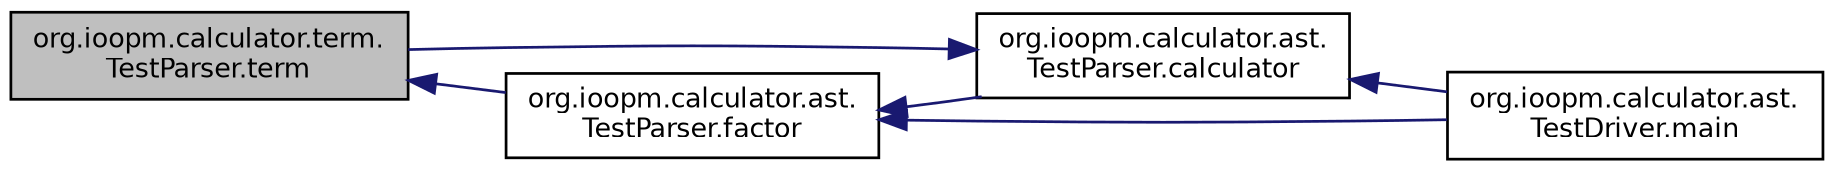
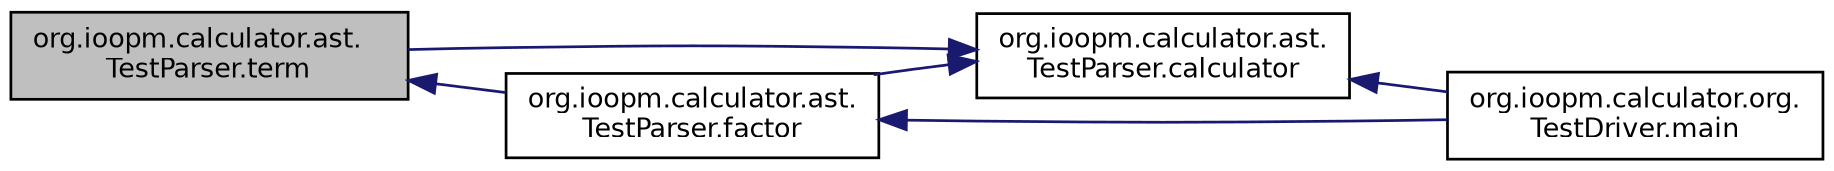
(210, 56) -> (210, 56)
(944, 102) -> (911, 69)
(1635, 116) -> (1635, 116)
